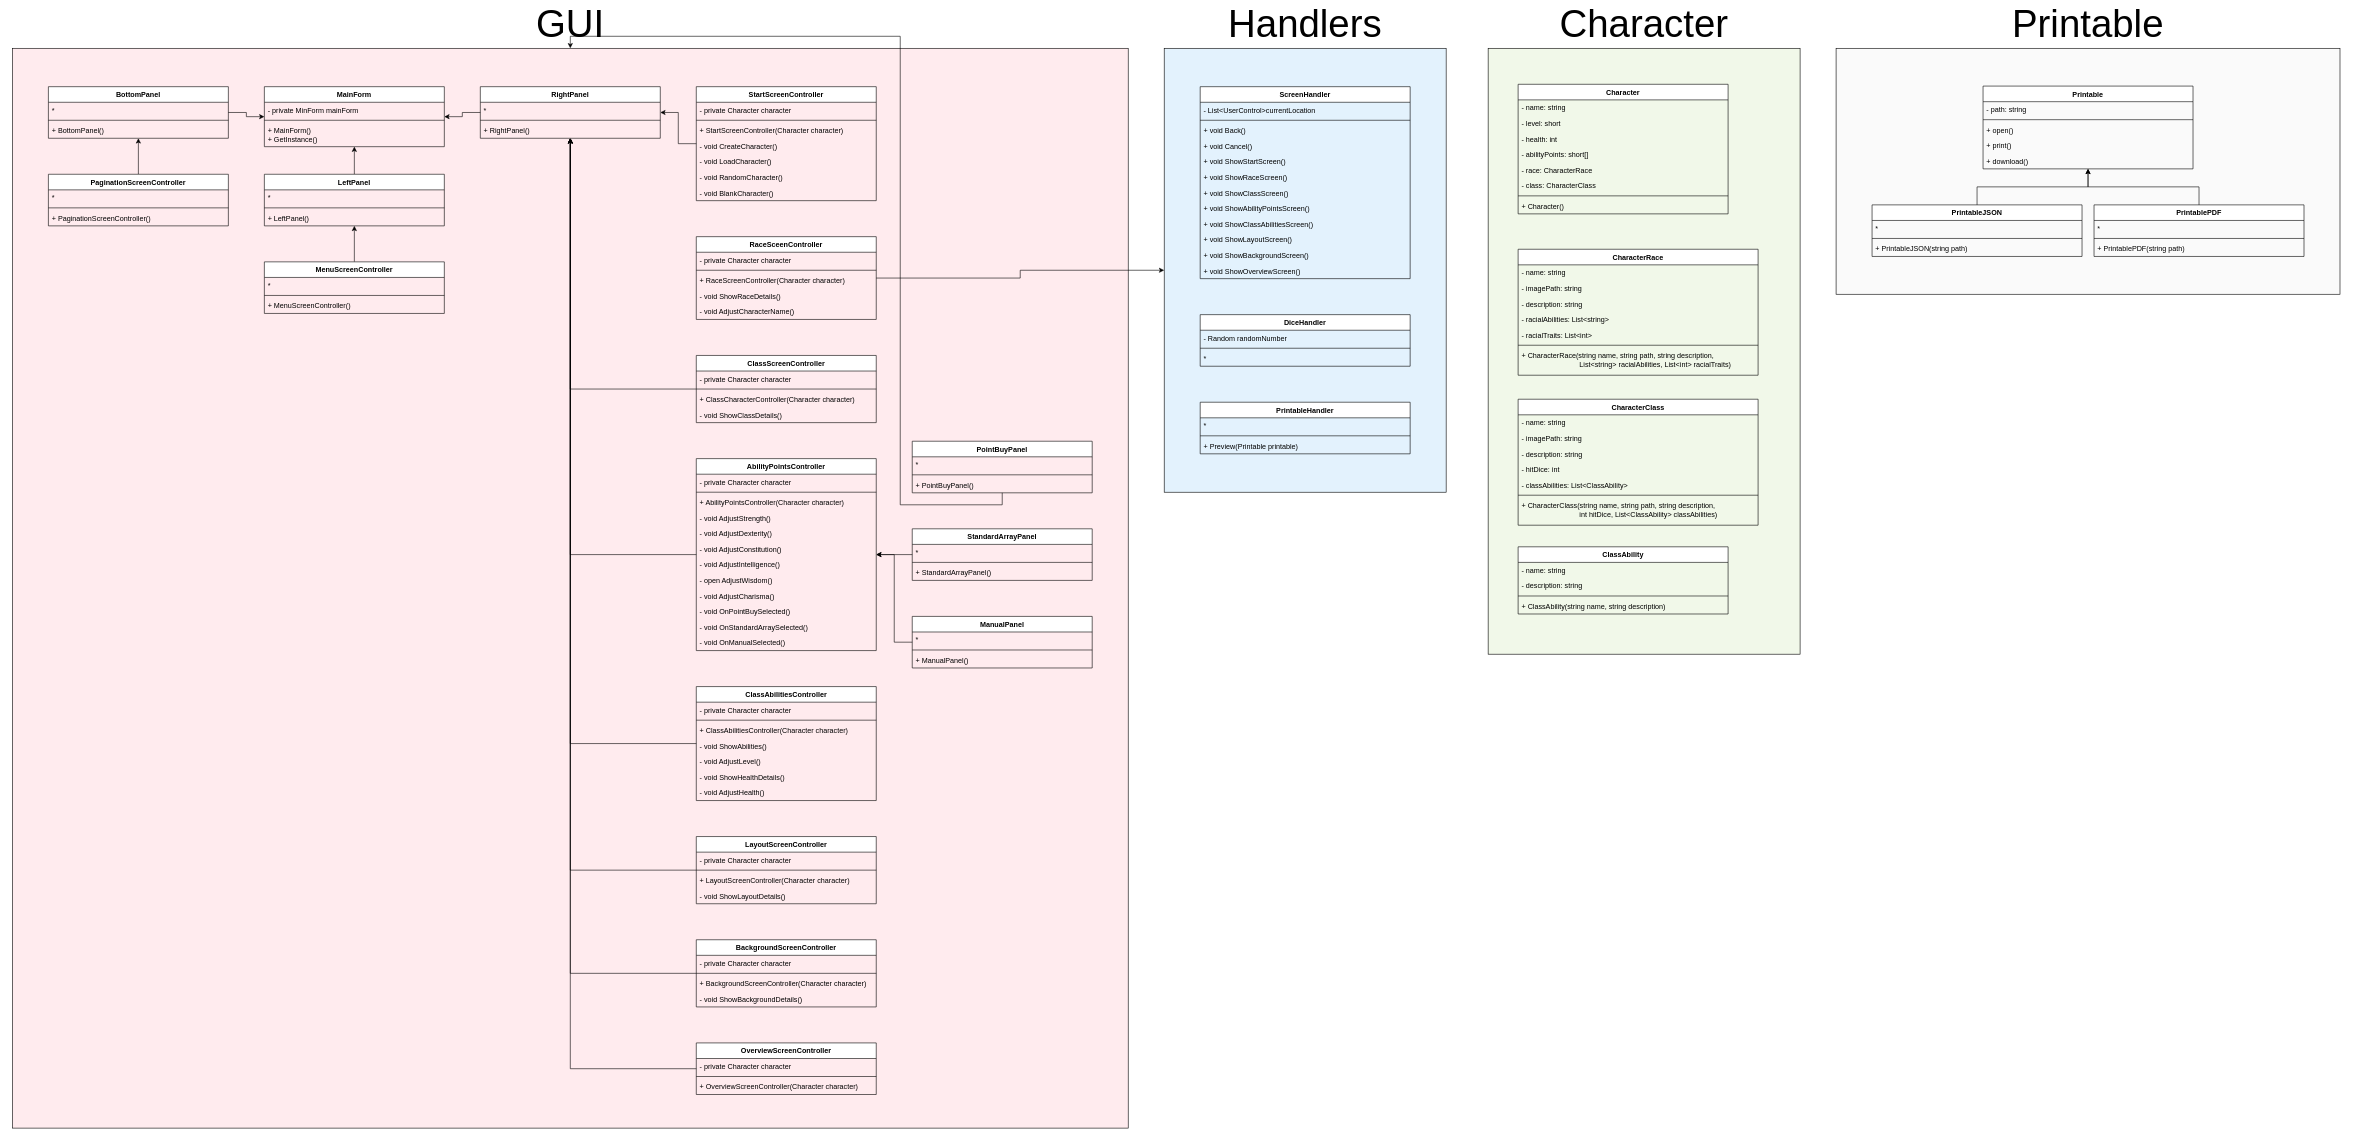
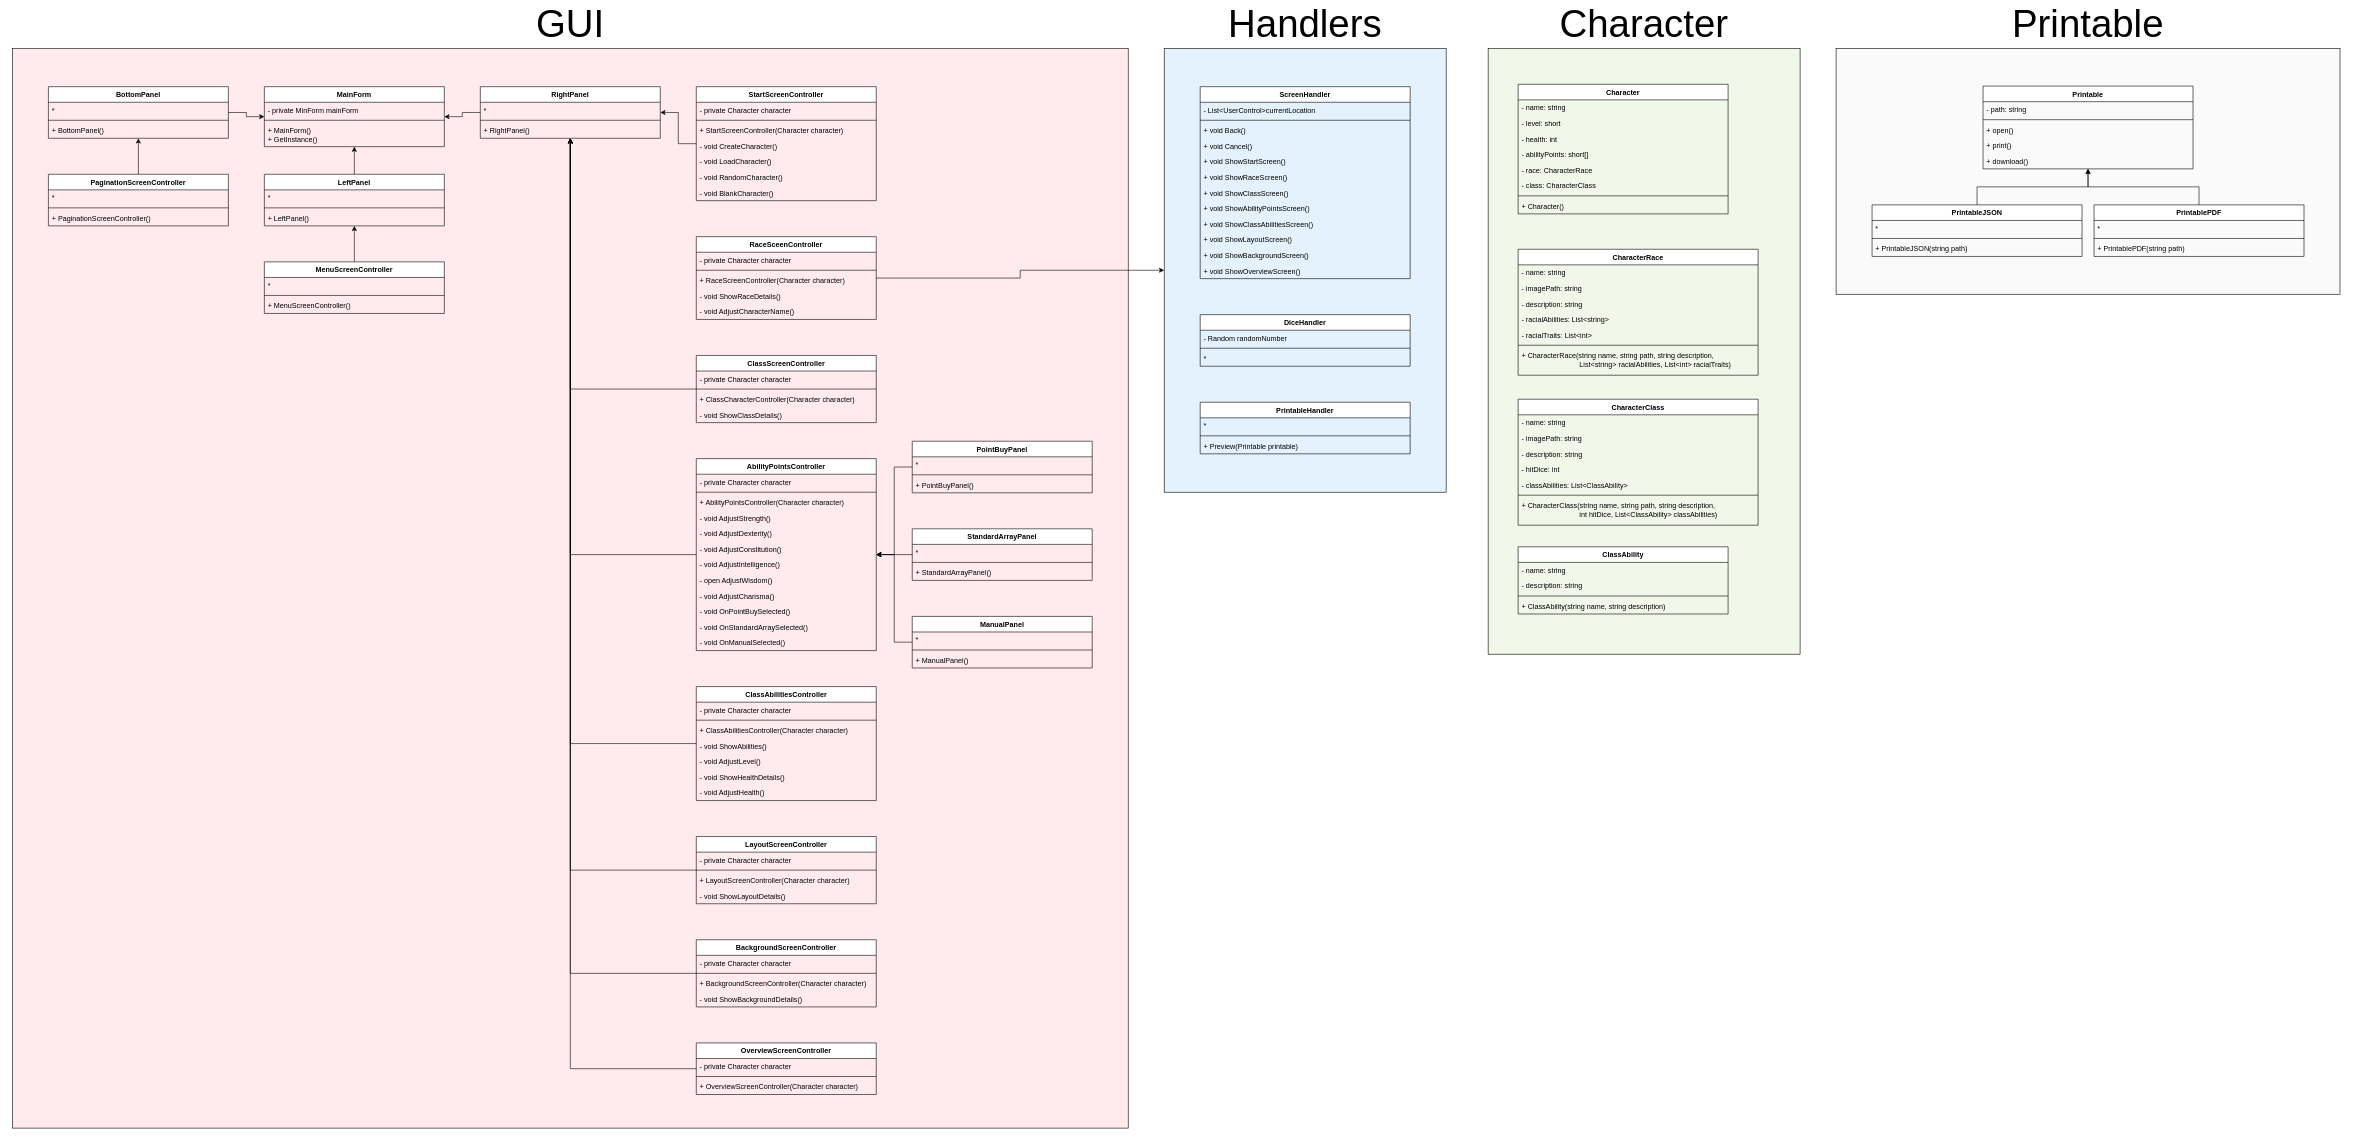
(570, 38) -> (894, 501)
